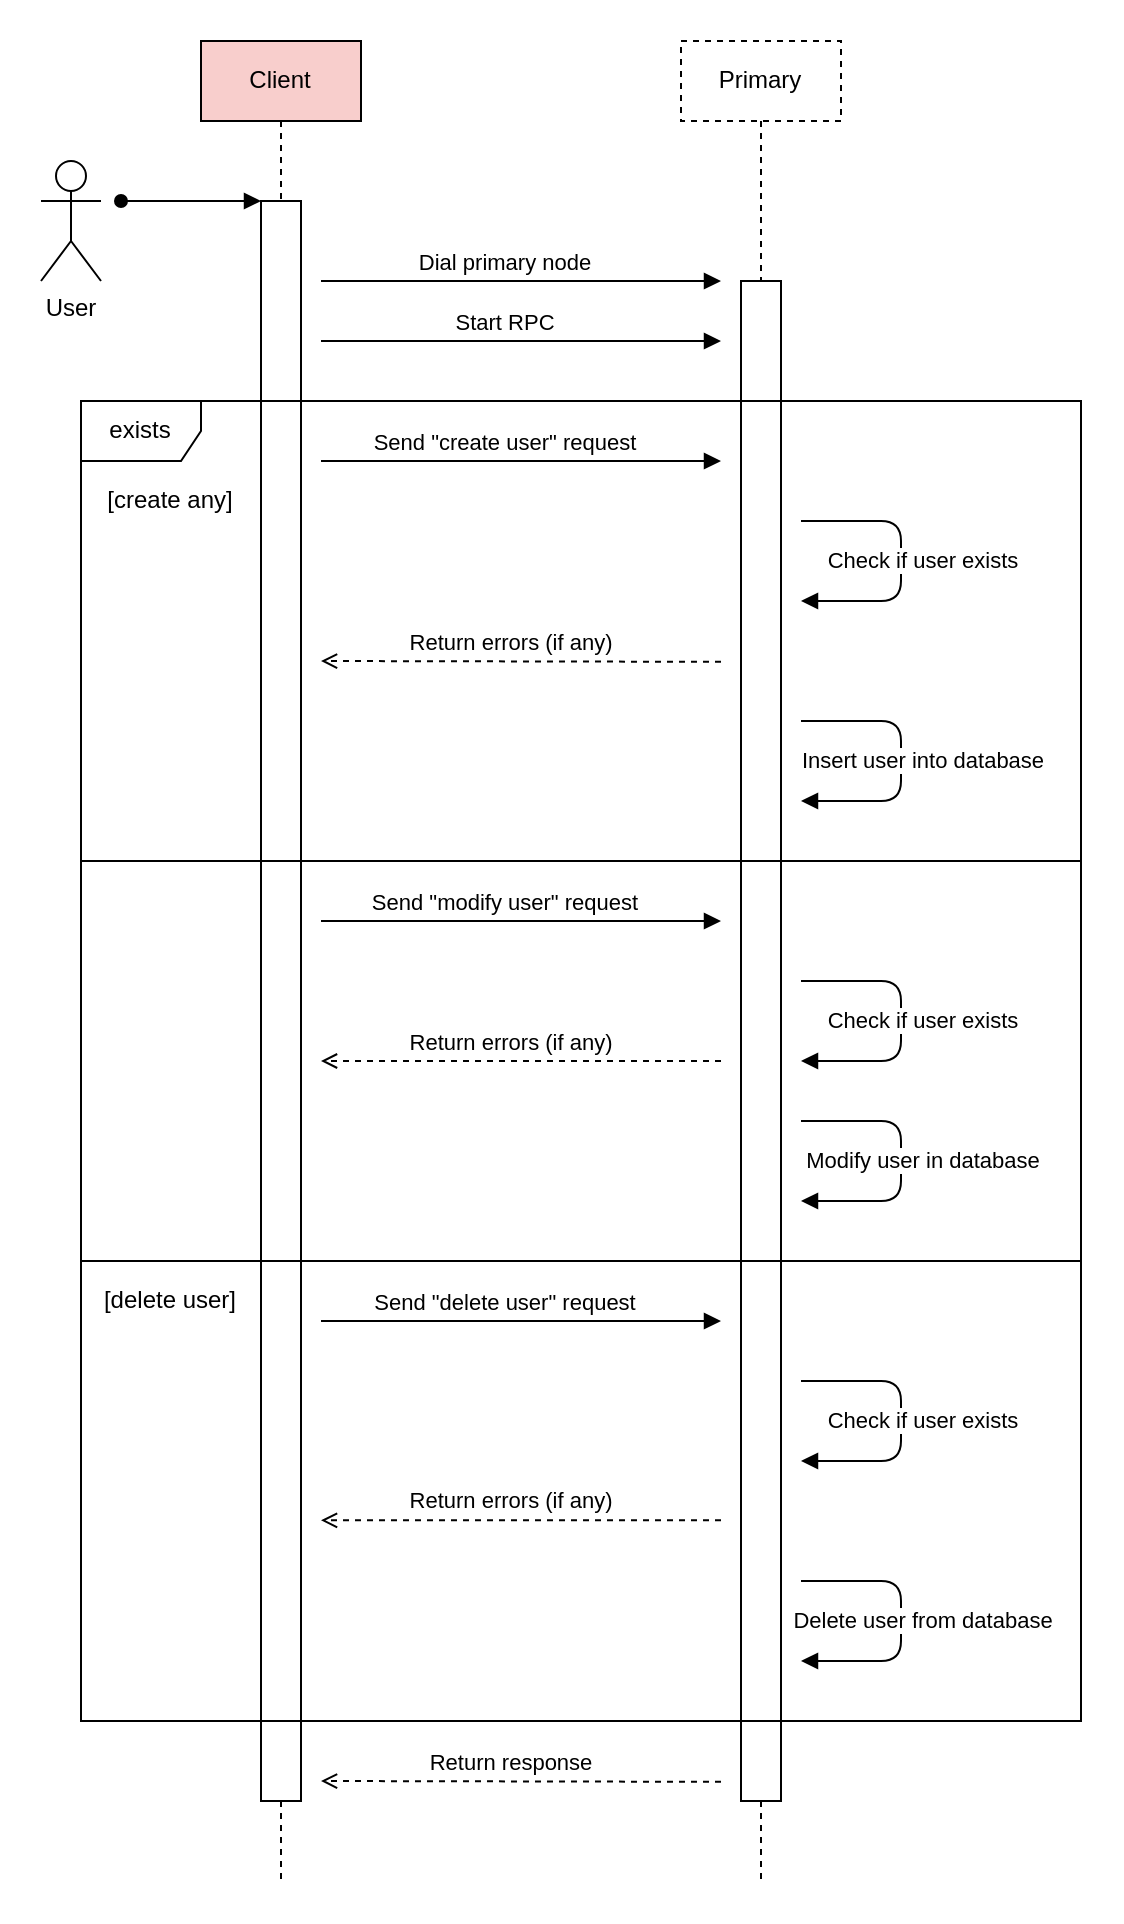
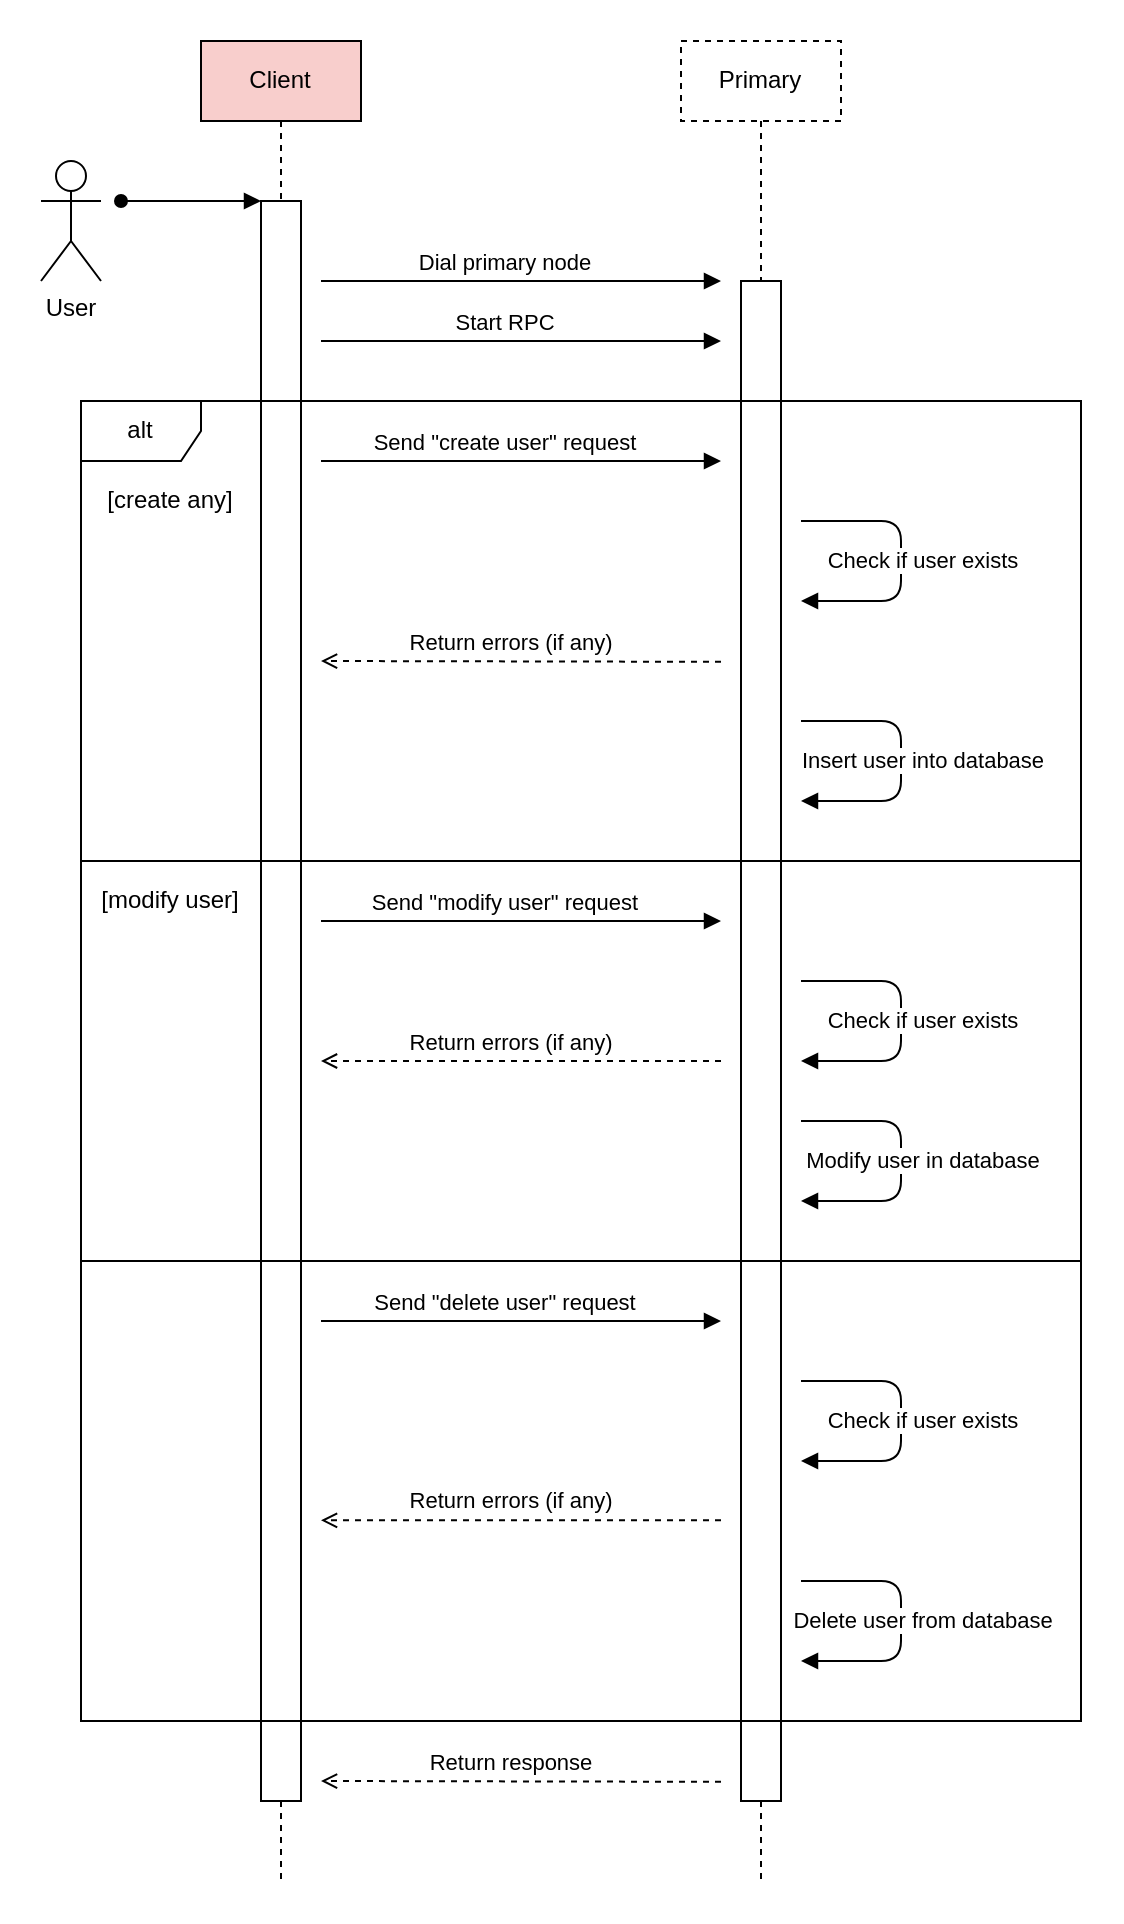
(141, 431) -> (141, 431)
none -> (171, 901)
(171, 1301) -> none
